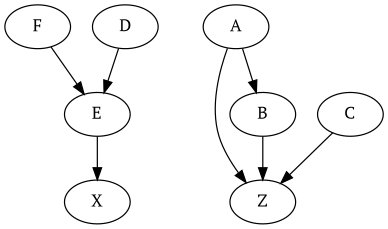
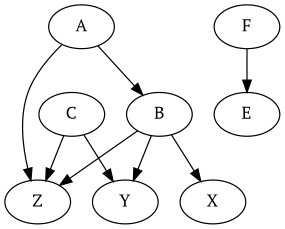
(125, 27) -> none
(97, 152) -> (183, 153)
none -> (125, 202)
